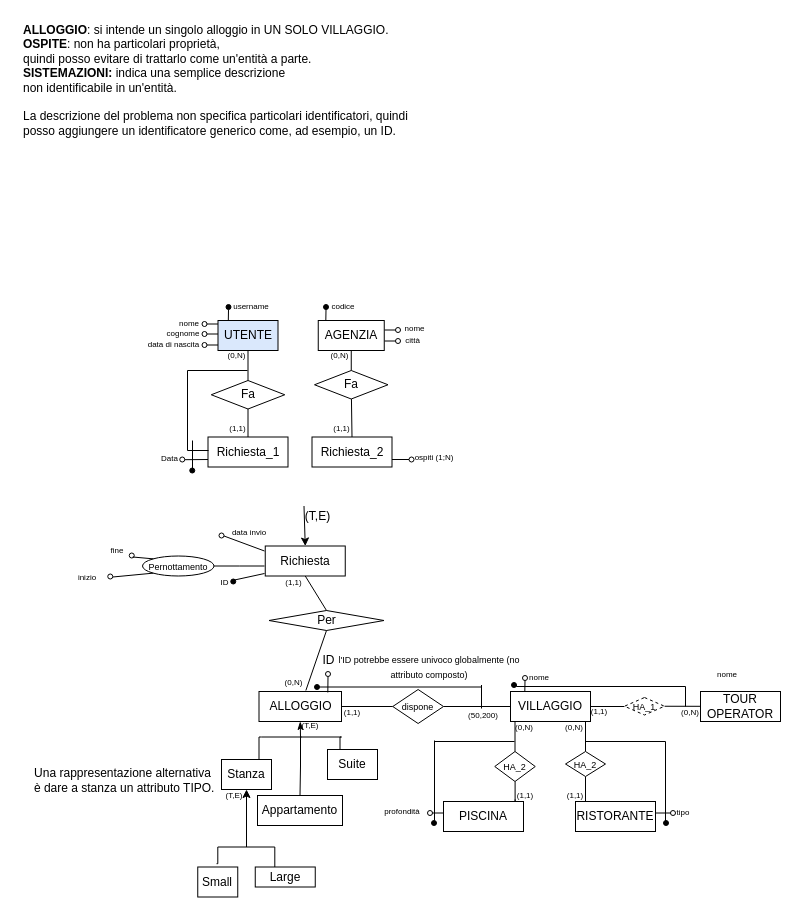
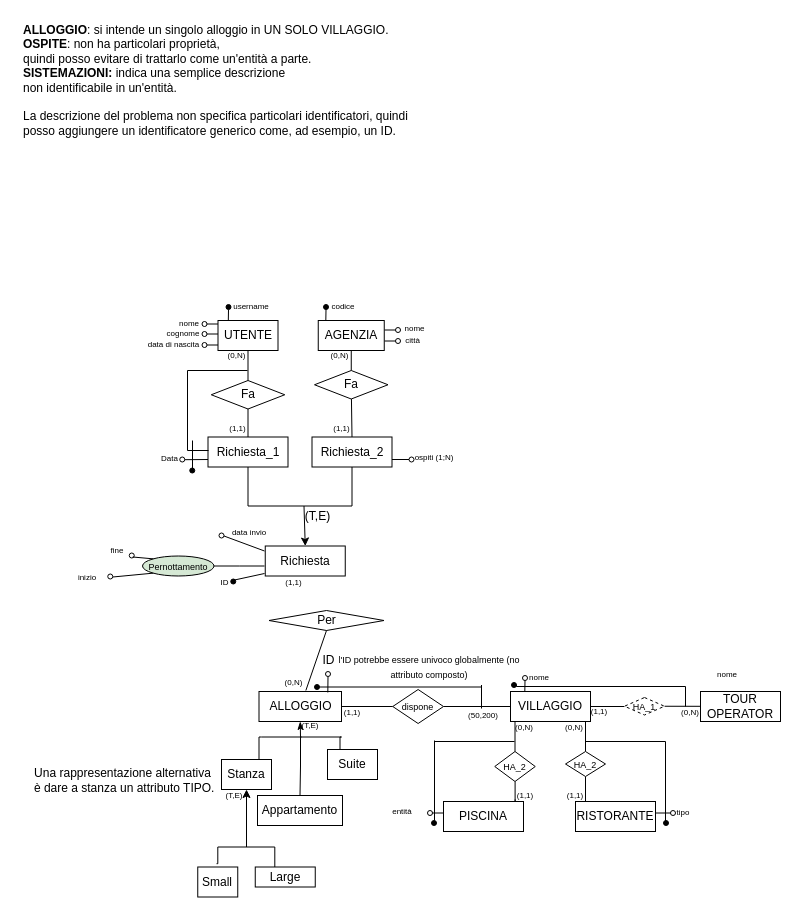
(248, 336) -> (248, 336)
none -> (300, 506)
(178, 566) -> (178, 566)
(315, 592) -> none
(403, 811) -> (403, 811)
